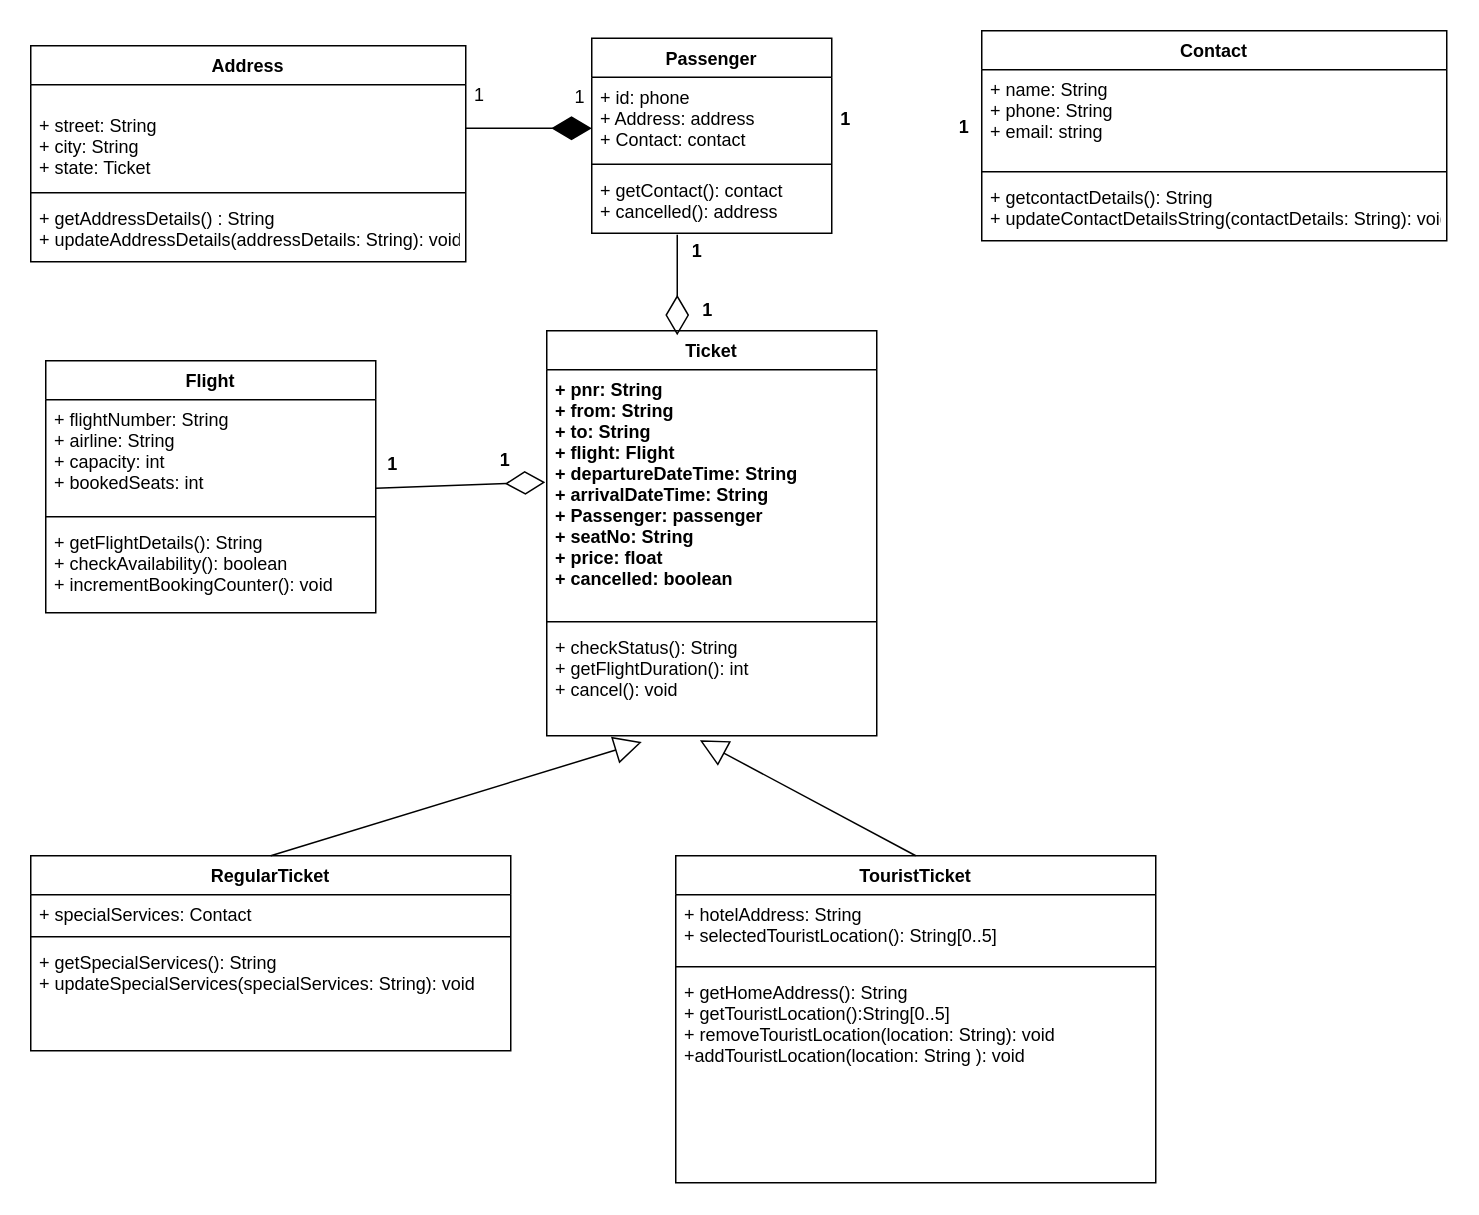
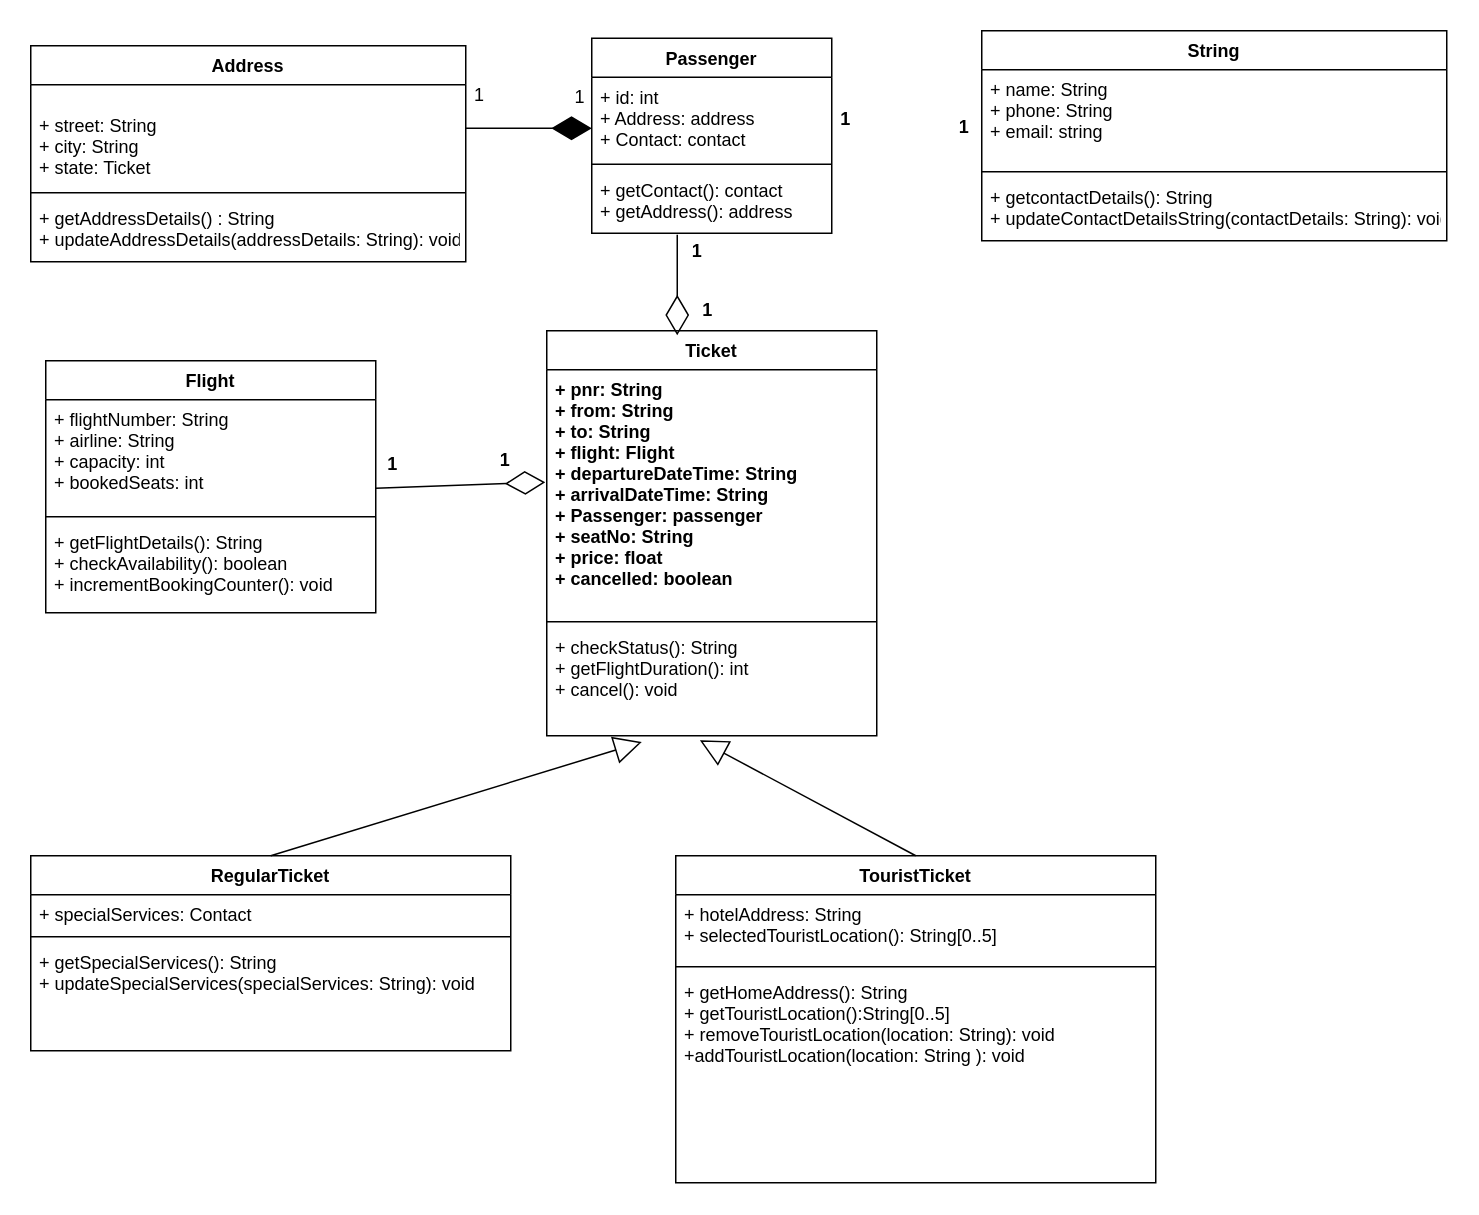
(1214, 51) -> (1214, 51)
(646, 98) -> (634, 98)
(709, 191) -> (709, 191)
